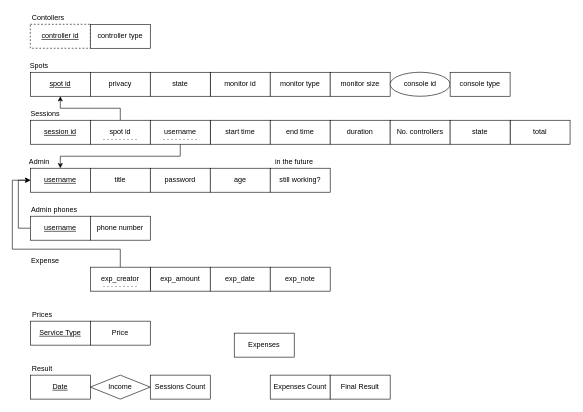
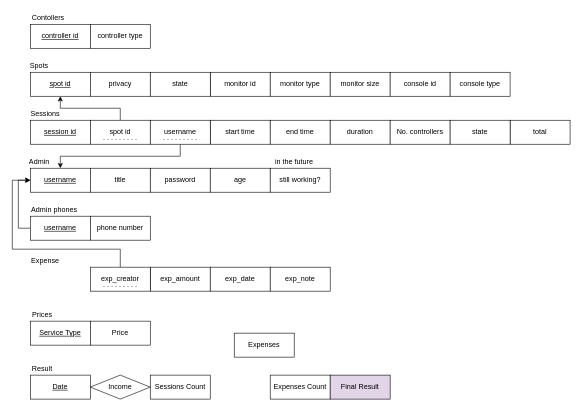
(60, 36) -> (60, 36)
(420, 84) -> (420, 84)
(360, 387) -> (360, 387)
